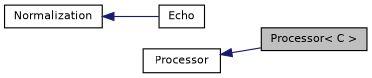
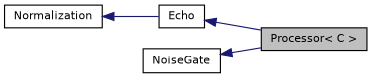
none -> (238, 26)
(182, 61) -> (182, 61)
